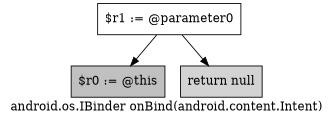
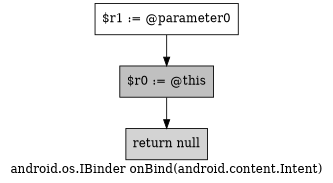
(193, 47) -> (167, 109)
